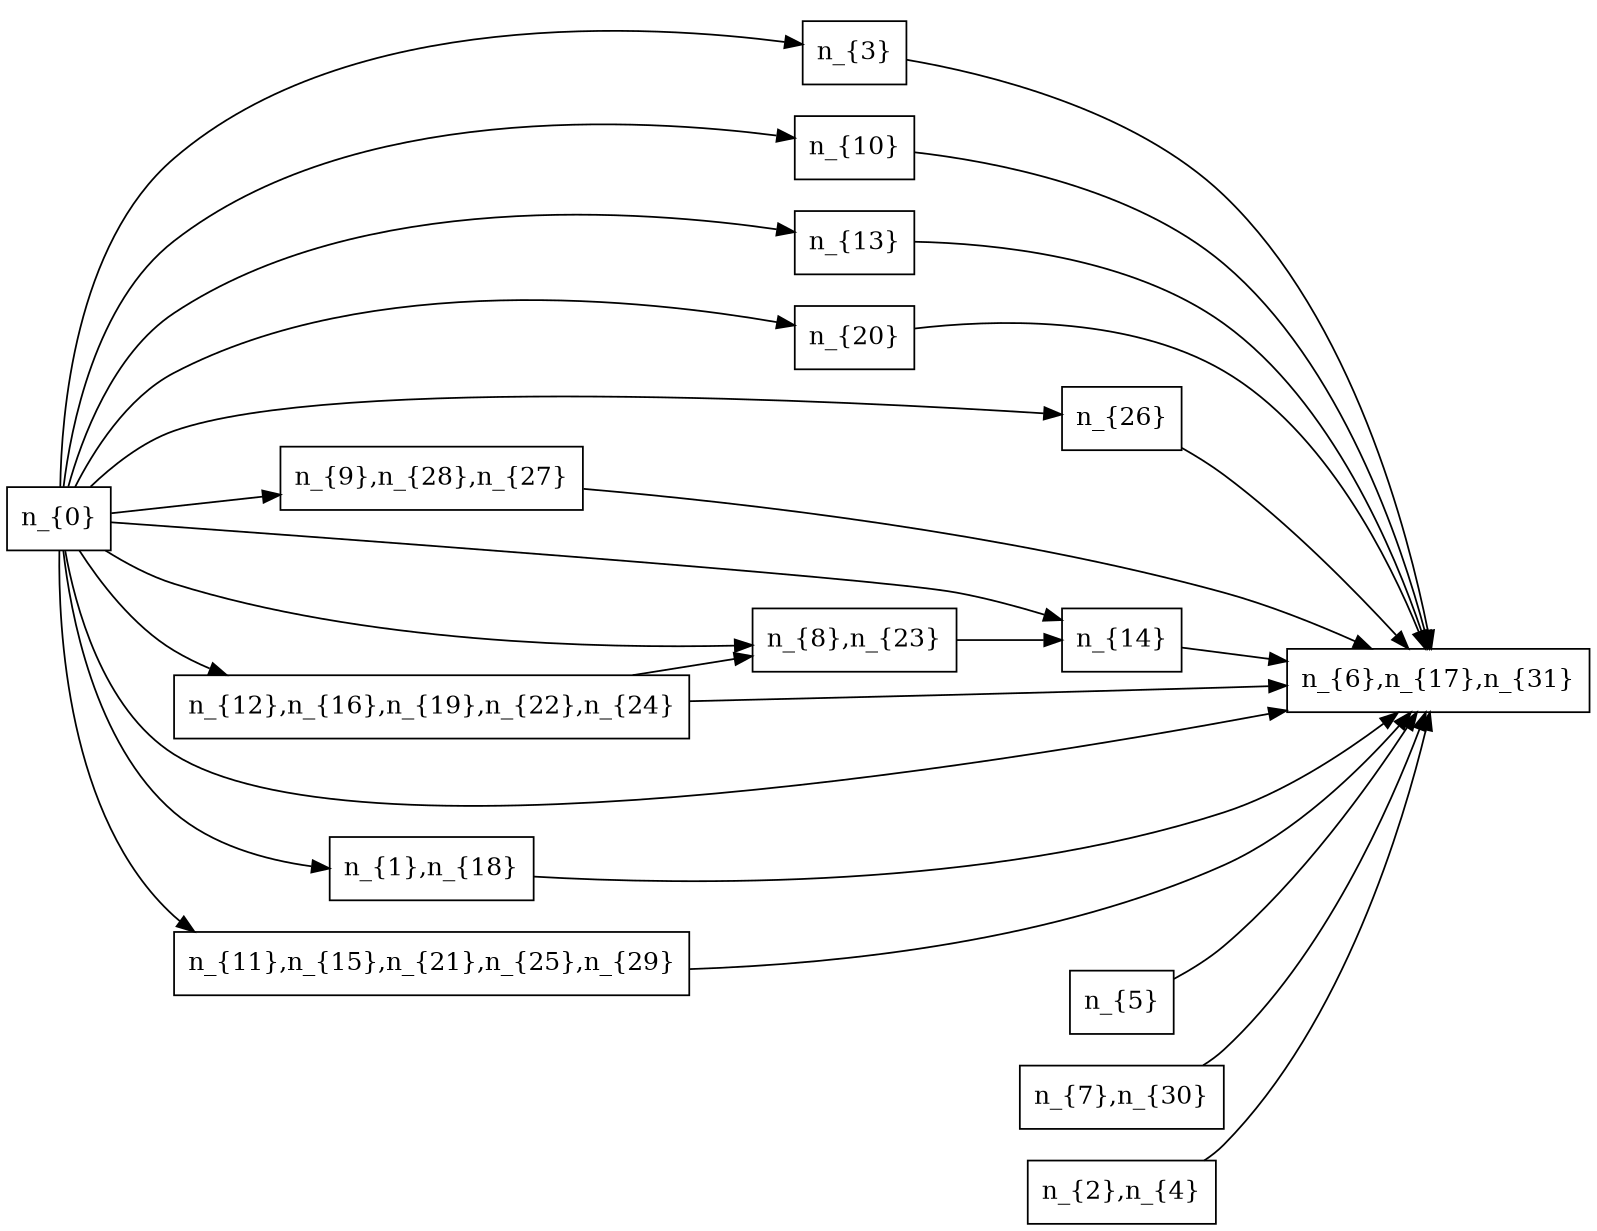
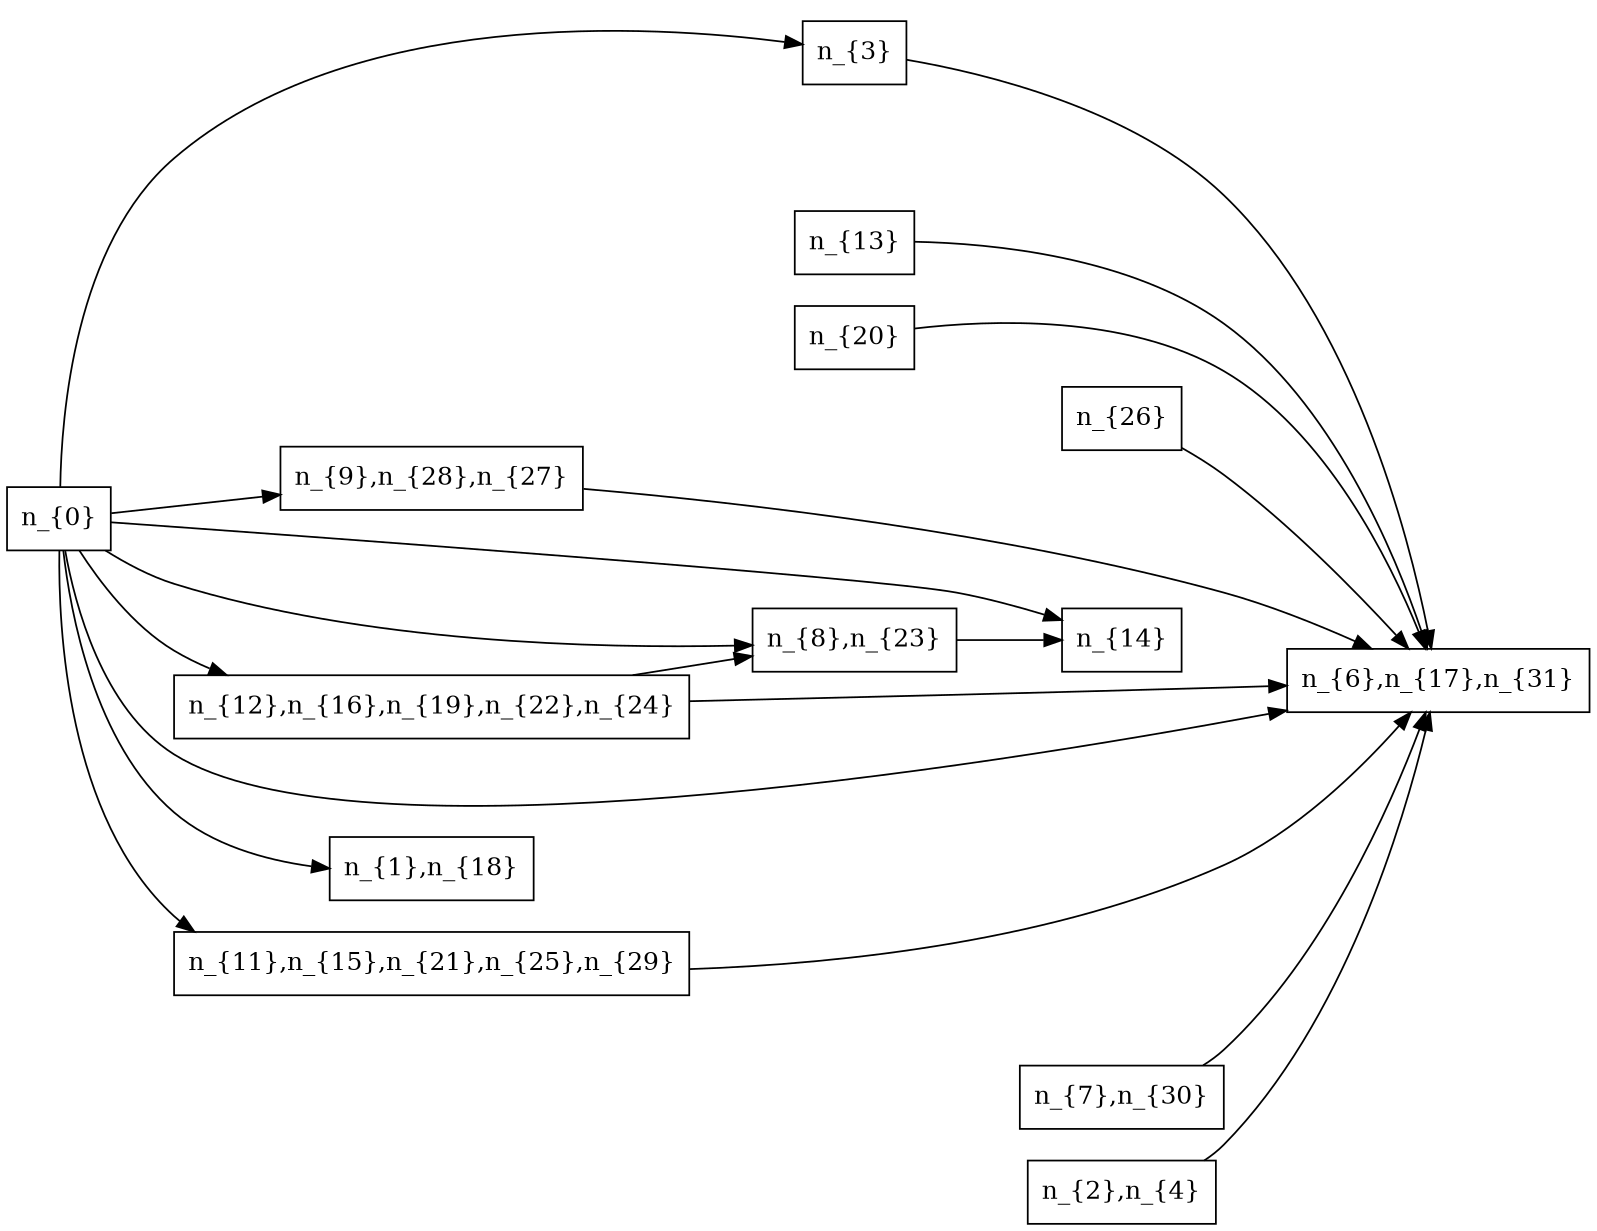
(855, 148) -> none
(365, 237) -> none
(395, 309) -> none
(557, 397) -> none
(1226, 653) -> none
(973, 865) -> none
(1122, 1002) -> none
